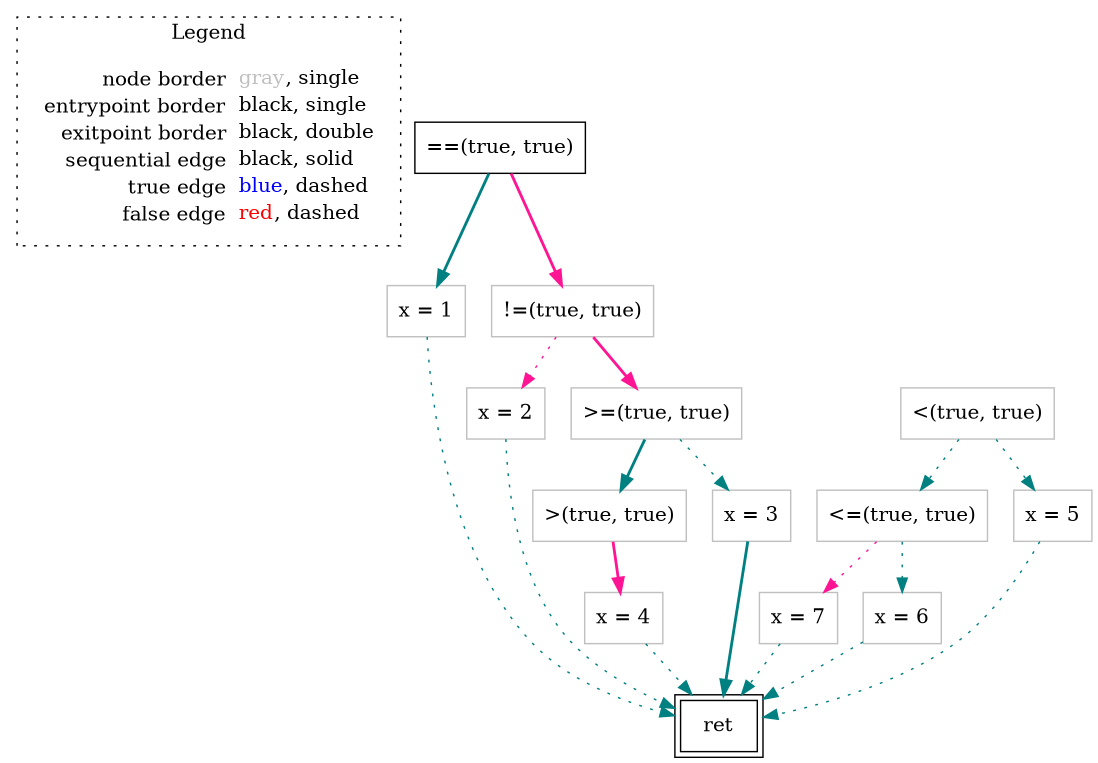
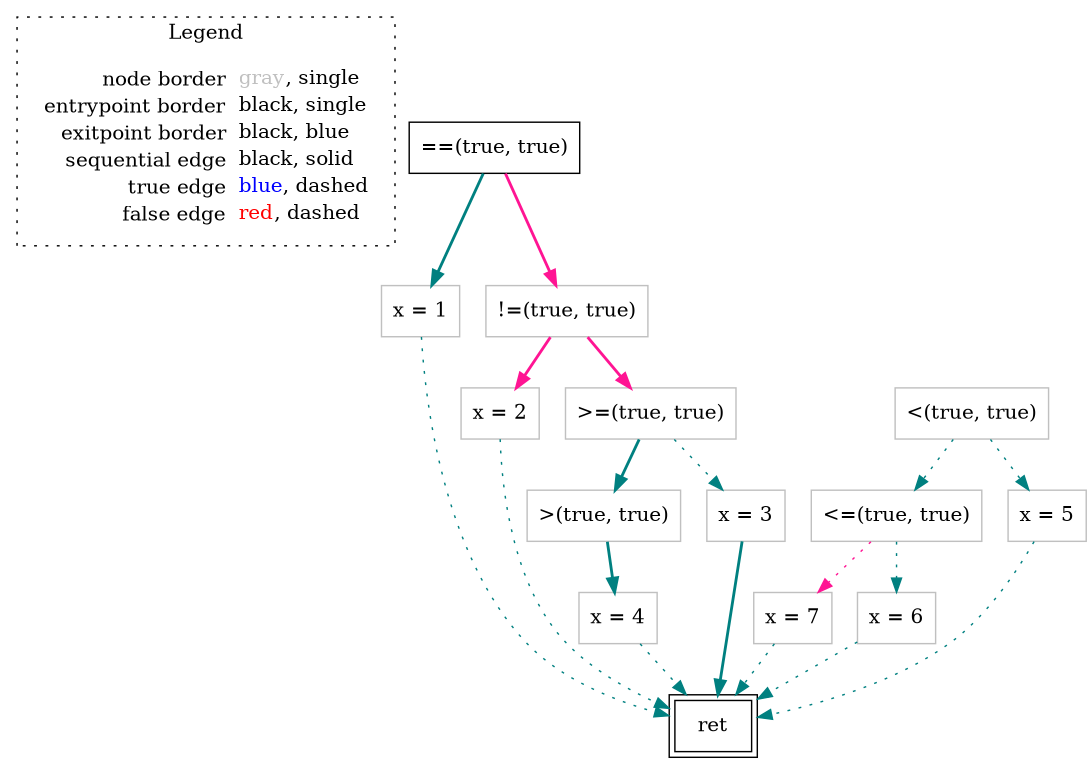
(334, 132) -> (321, 132)
(543, 357) -> (537, 357)
(616, 560) -> (610, 560)
